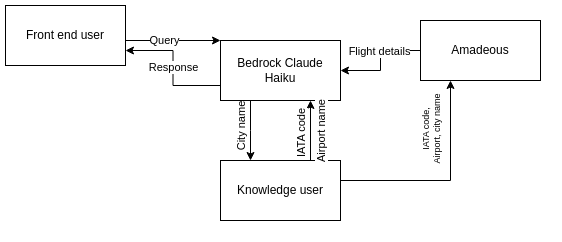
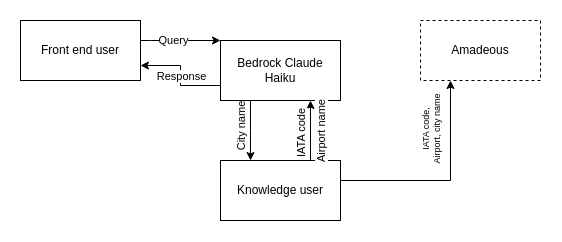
(66, 36) -> (81, 51)
(481, 51) -> (481, 51)
(381, 57) -> none
